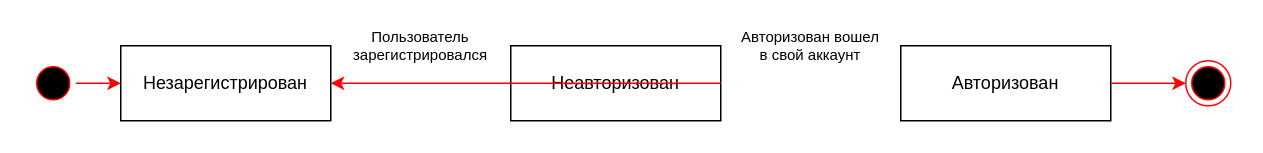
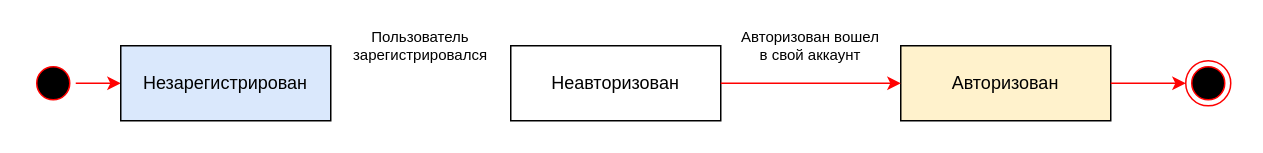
(226, 83) -> (226, 83)
(531, 83) -> (806, 83)
(1006, 83) -> (1006, 83)
